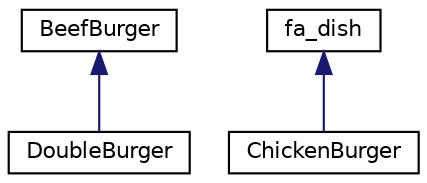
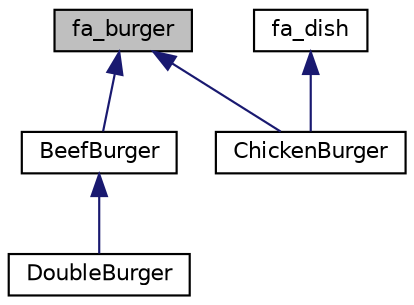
none -> (123, 31)
